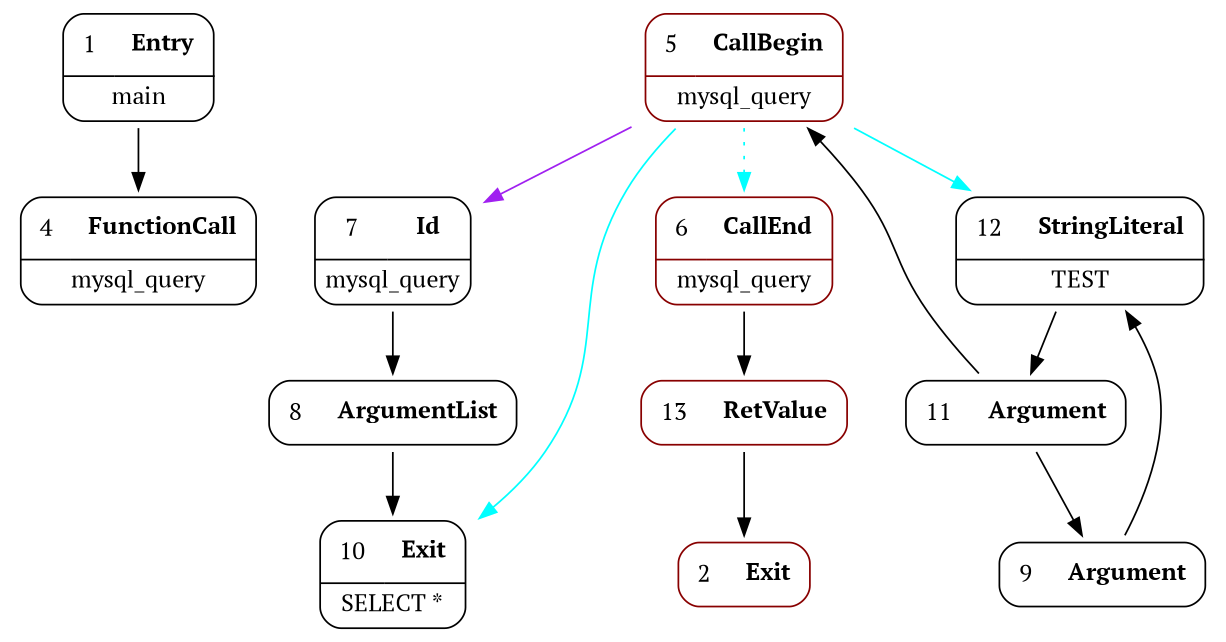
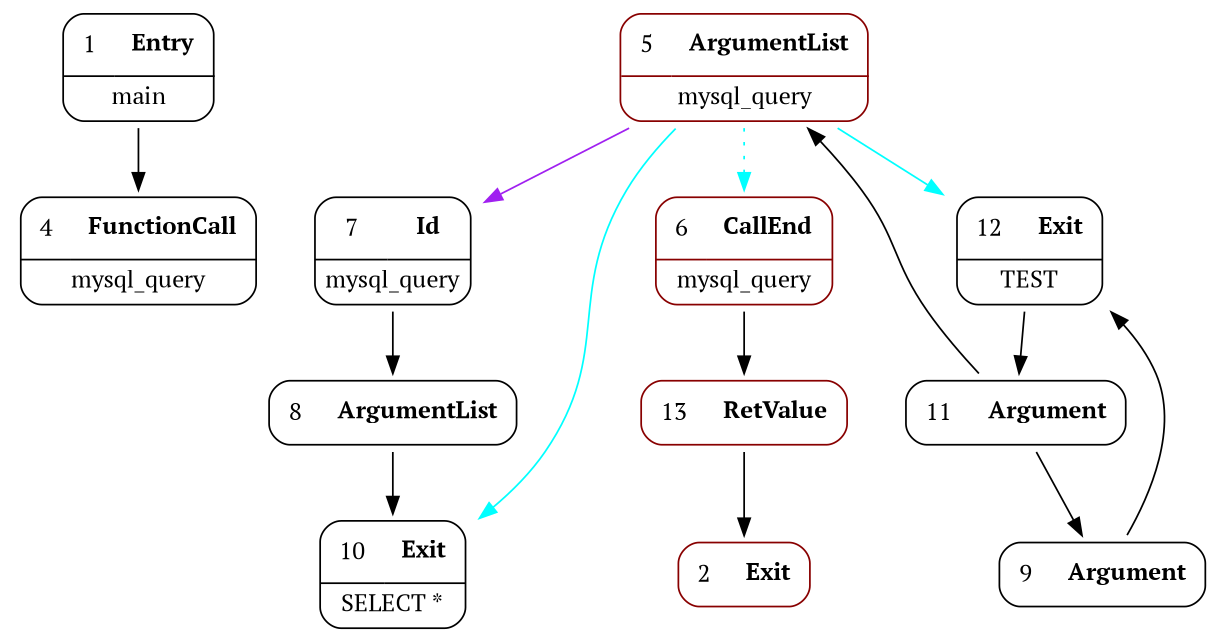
(768, 43) -> (769, 43)
(1112, 227) -> (1061, 227)
